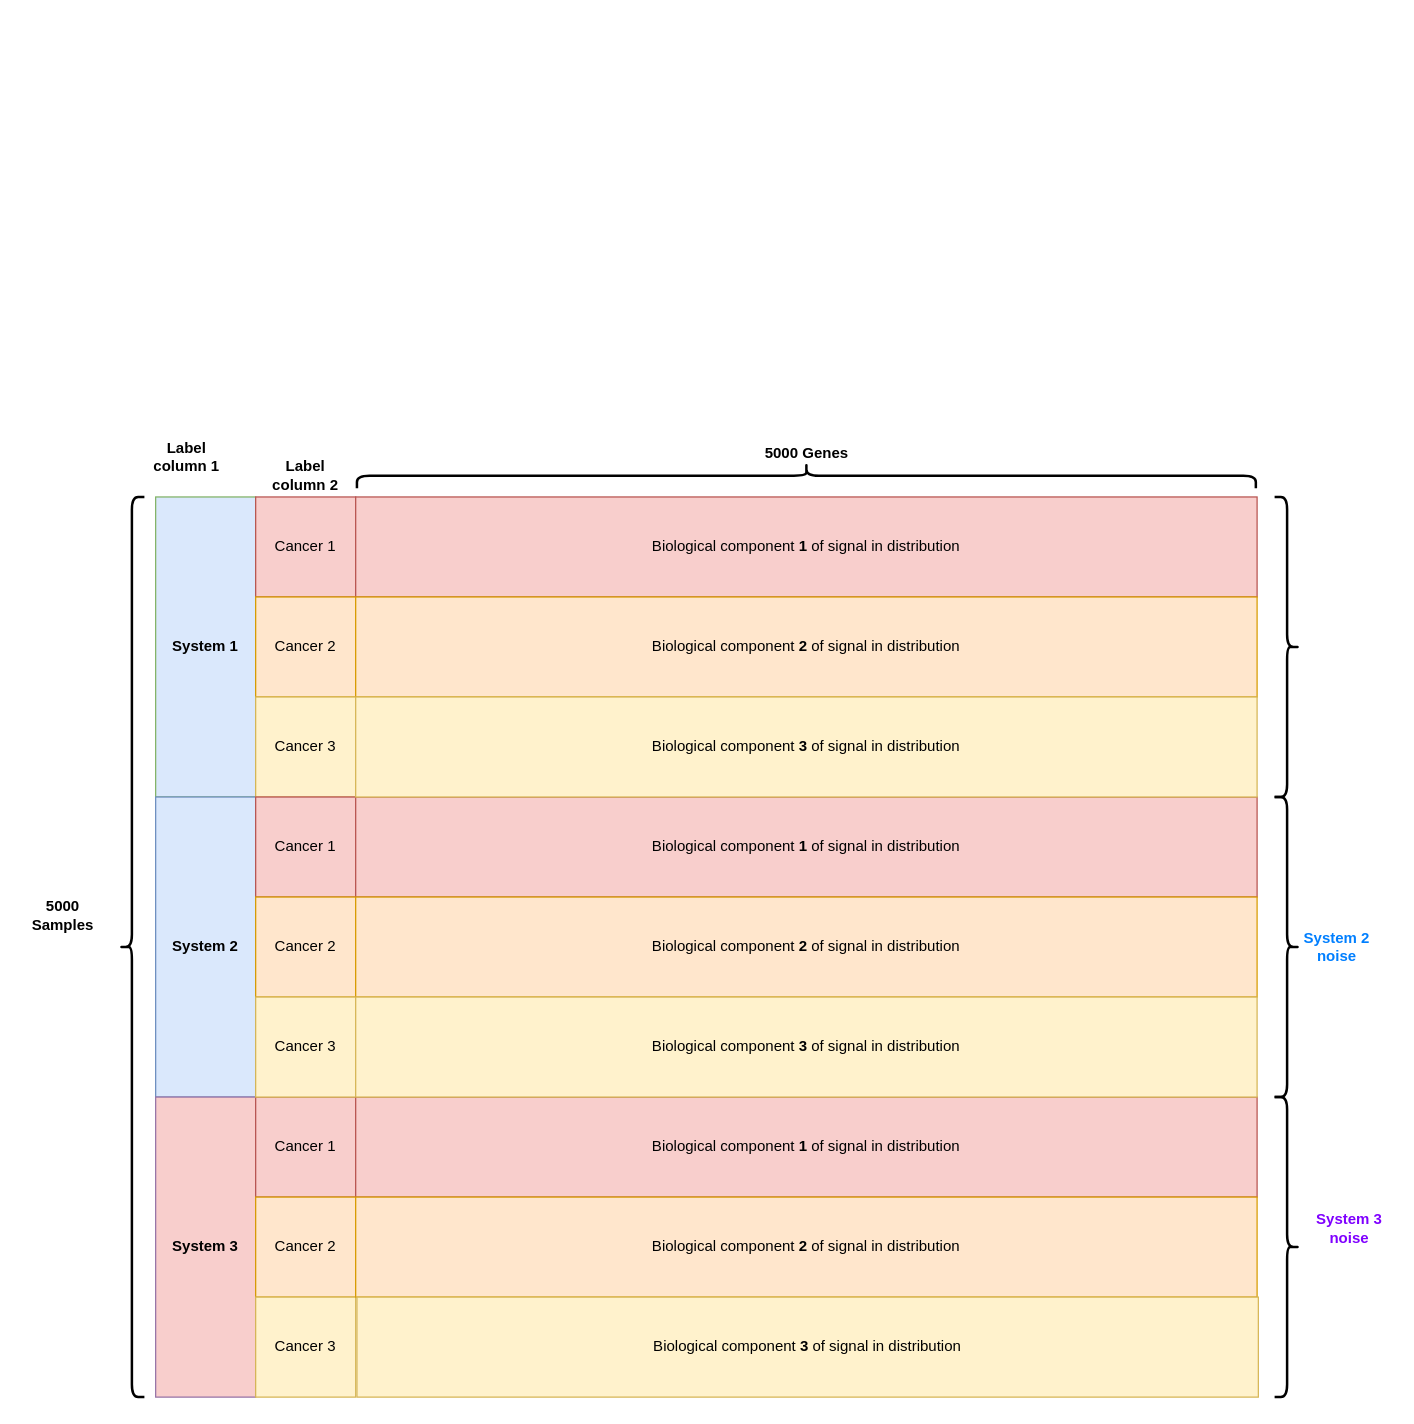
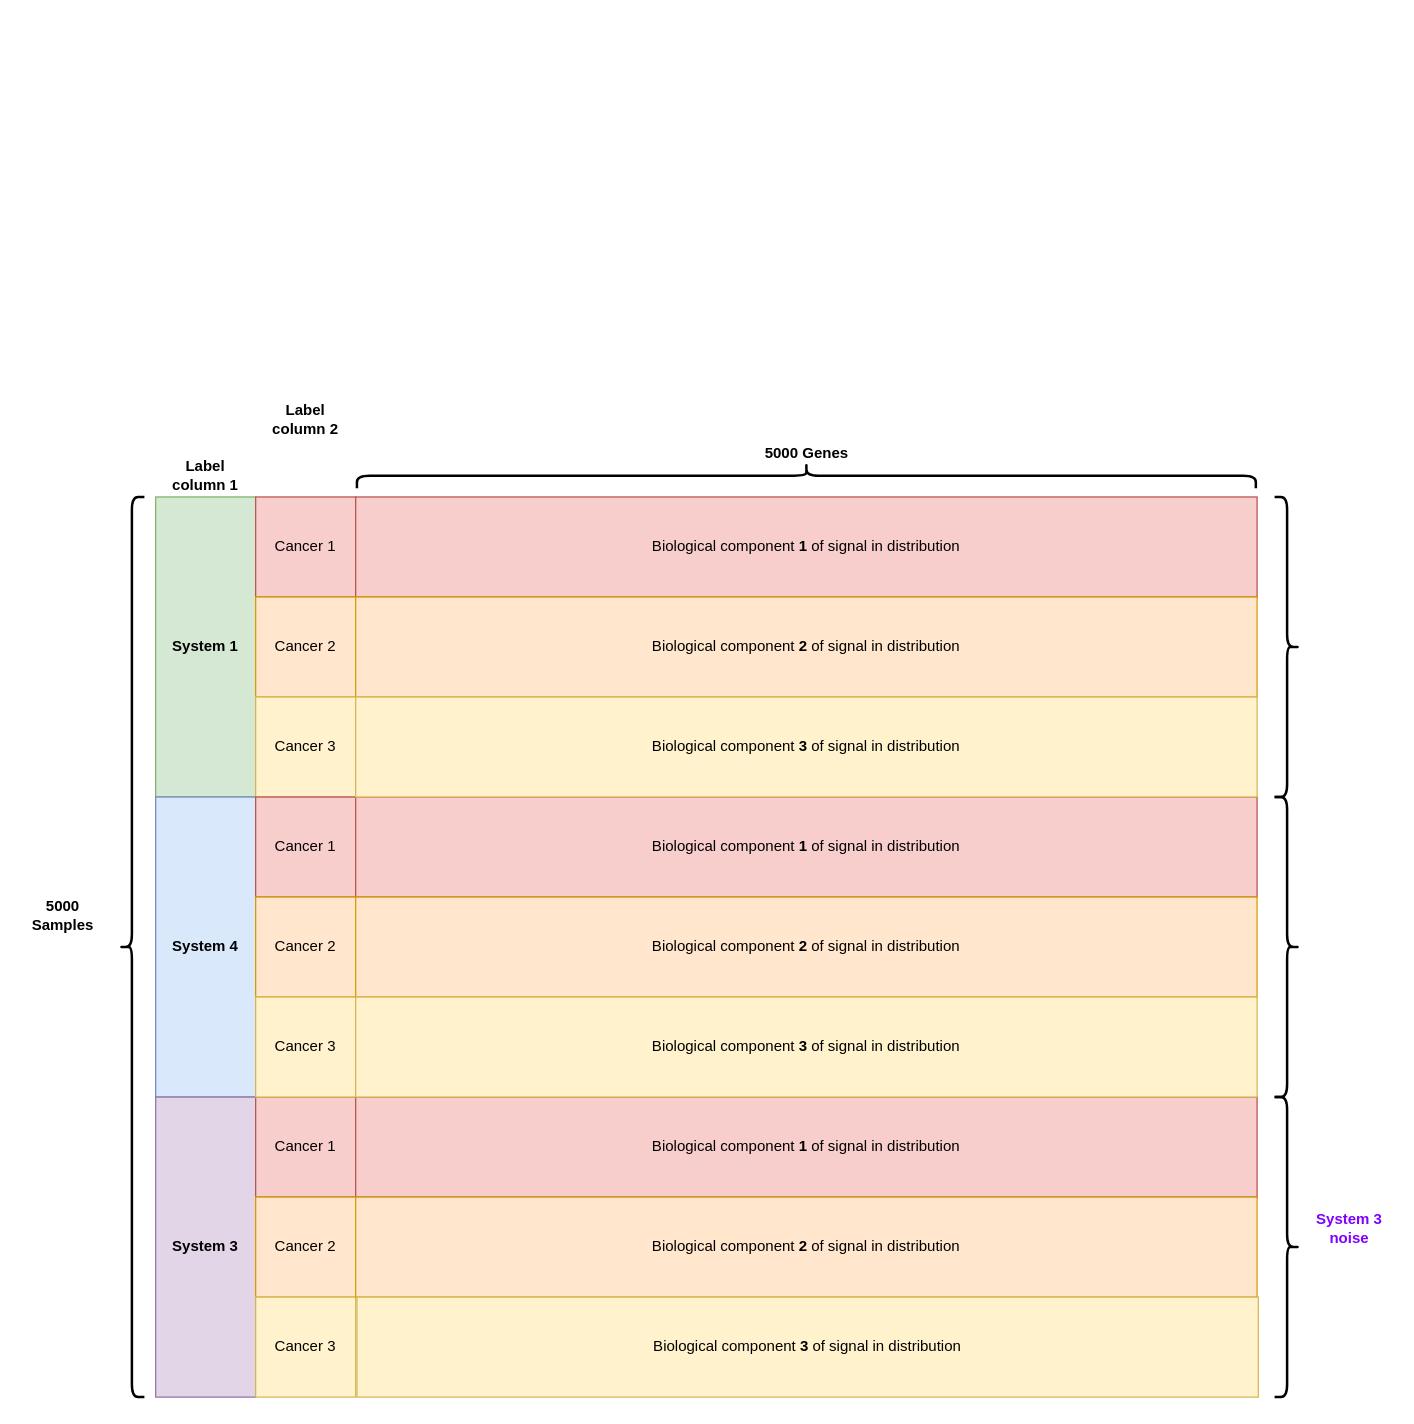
(187, 457) -> (206, 476)
(306, 476) -> (306, 419)
(206, 647) -> (206, 647)
(206, 947) -> (206, 947)
(1337, 947) -> none
(206, 1247) -> (206, 1247)
